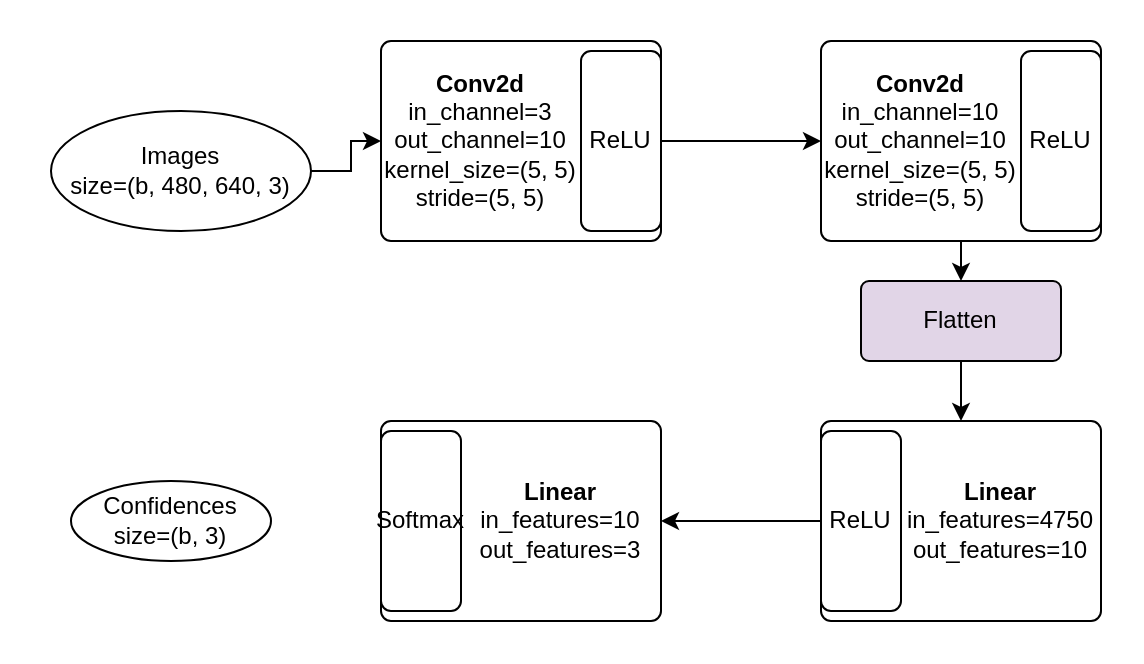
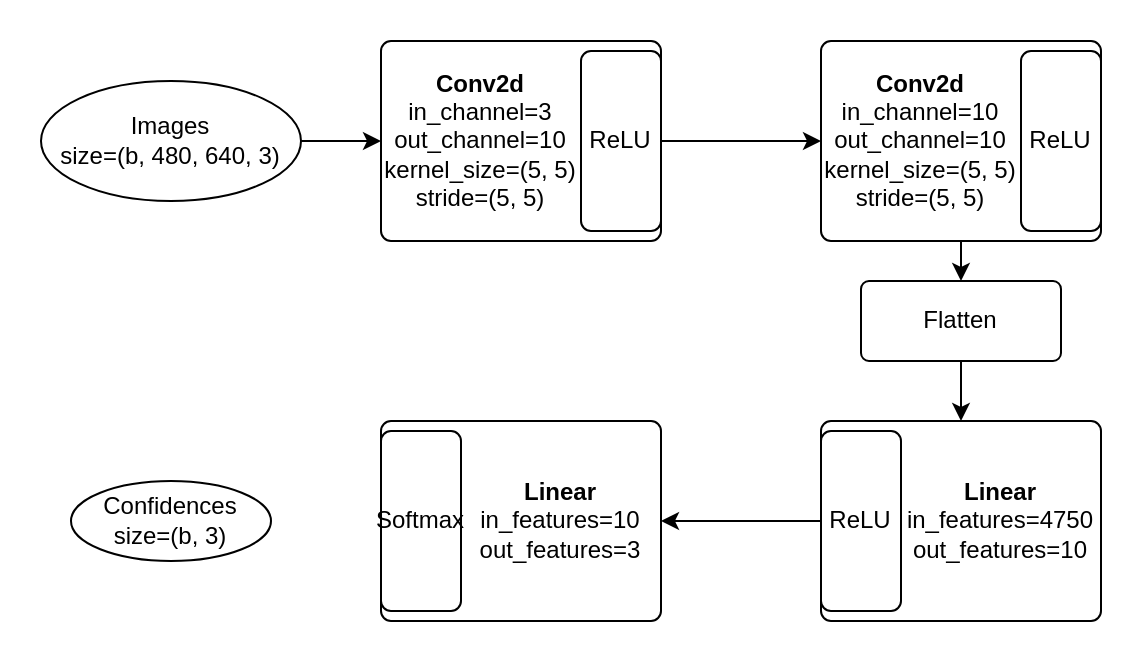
(181, 171) -> (171, 141)
(961, 321) -> (961, 321)
